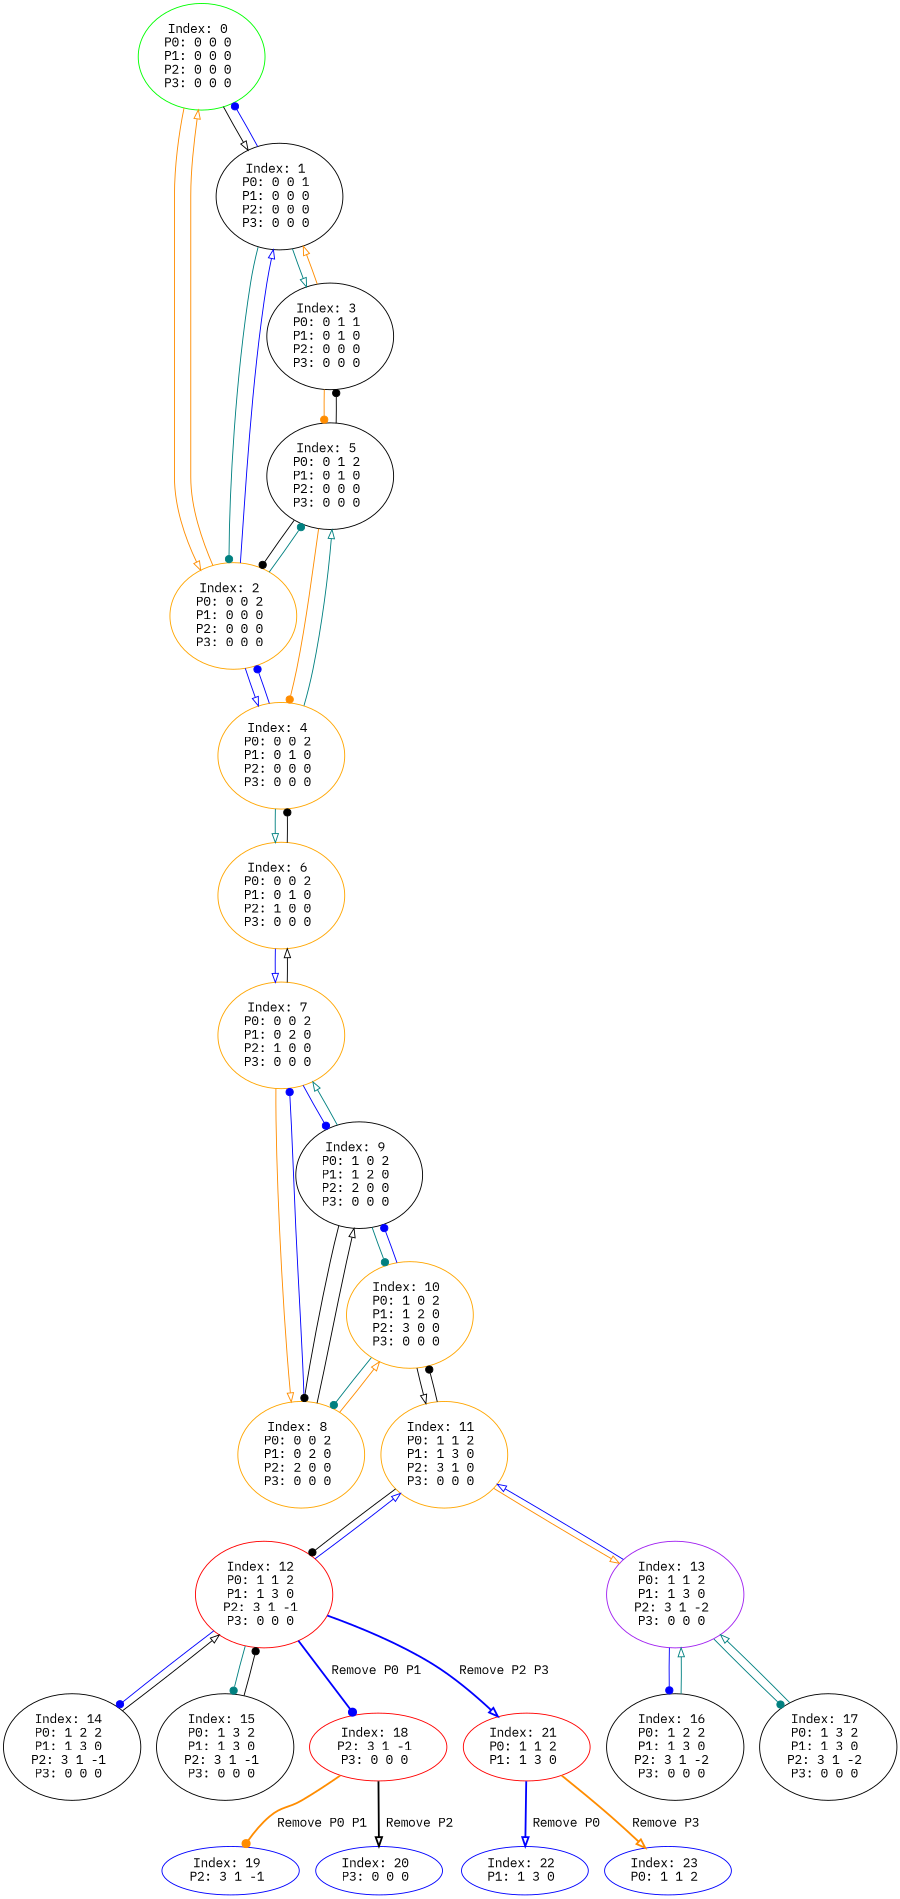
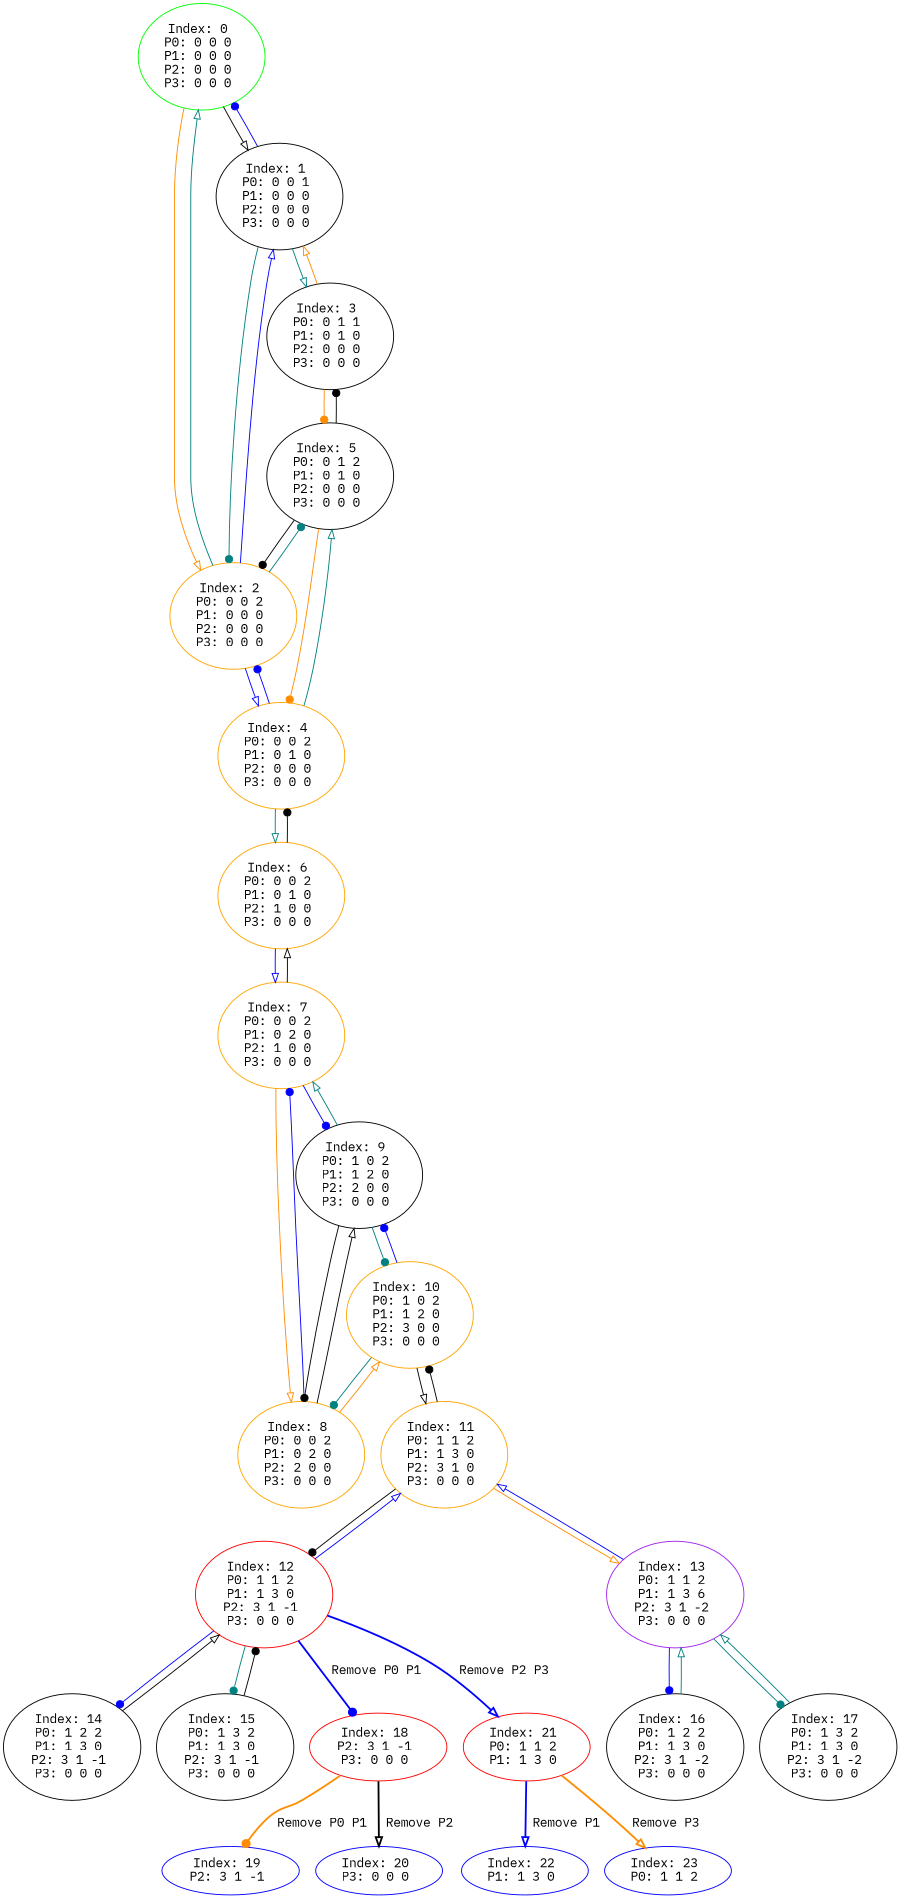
(191, 344) -> (191, 344)
(675, 1595) -> (675, 1595)
(566, 1823) -> (566, 1823)
